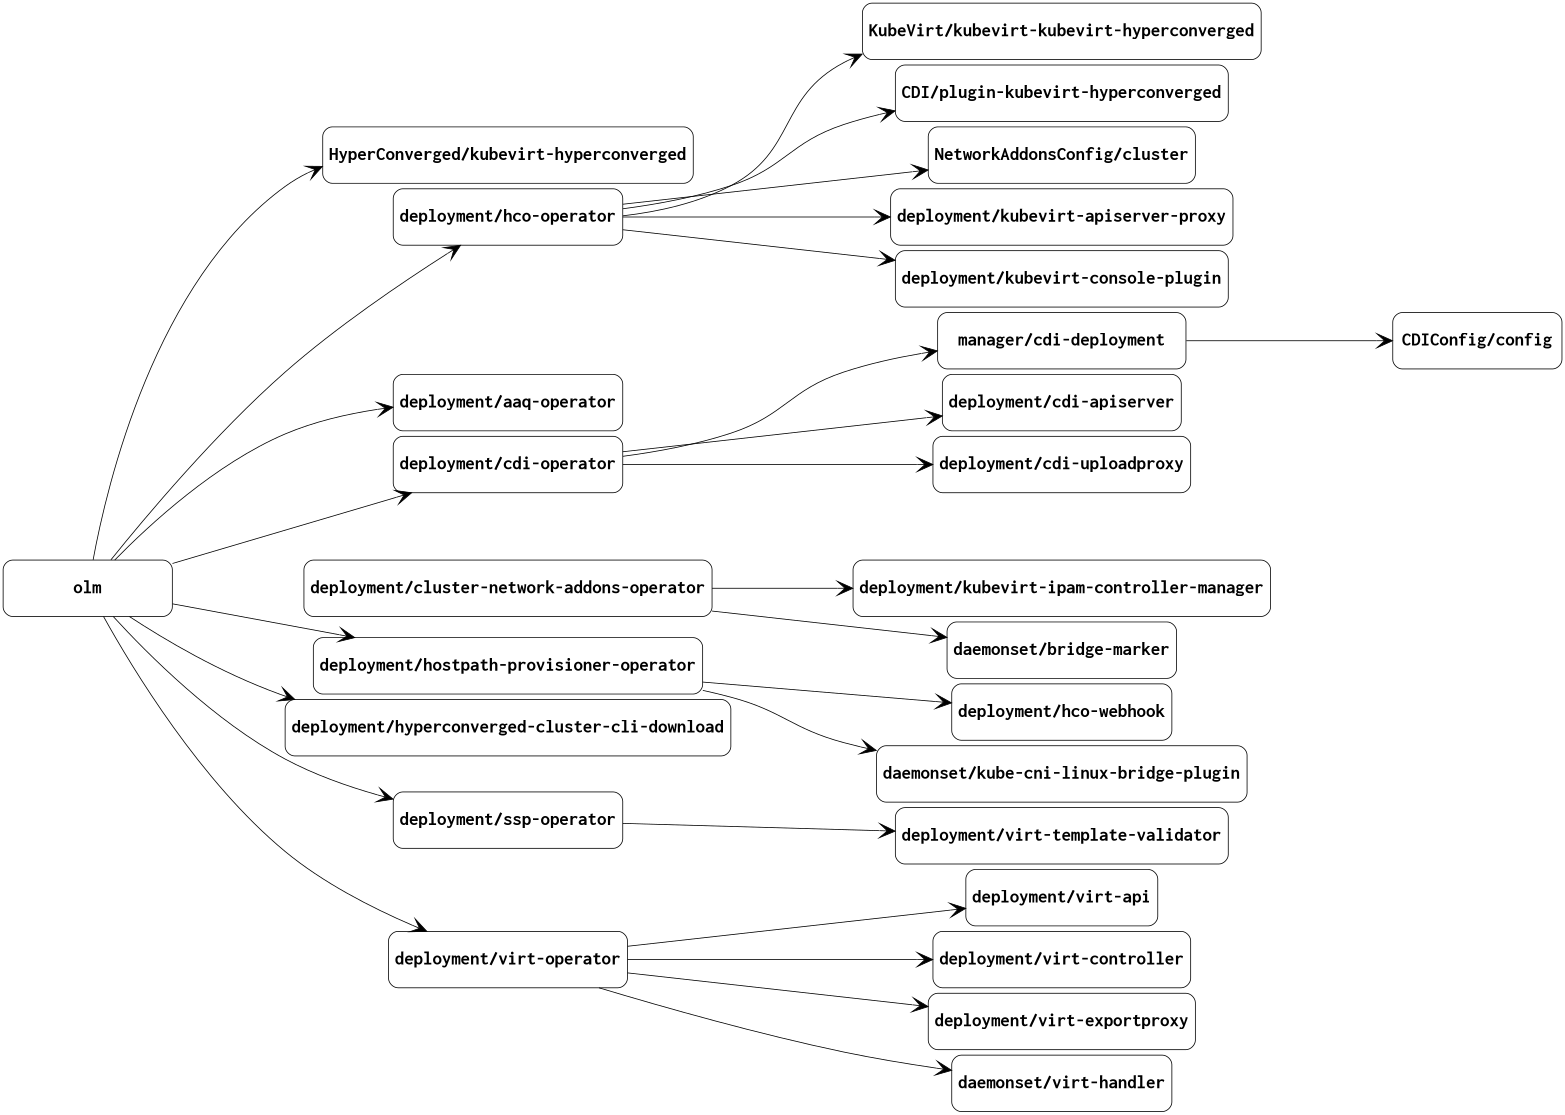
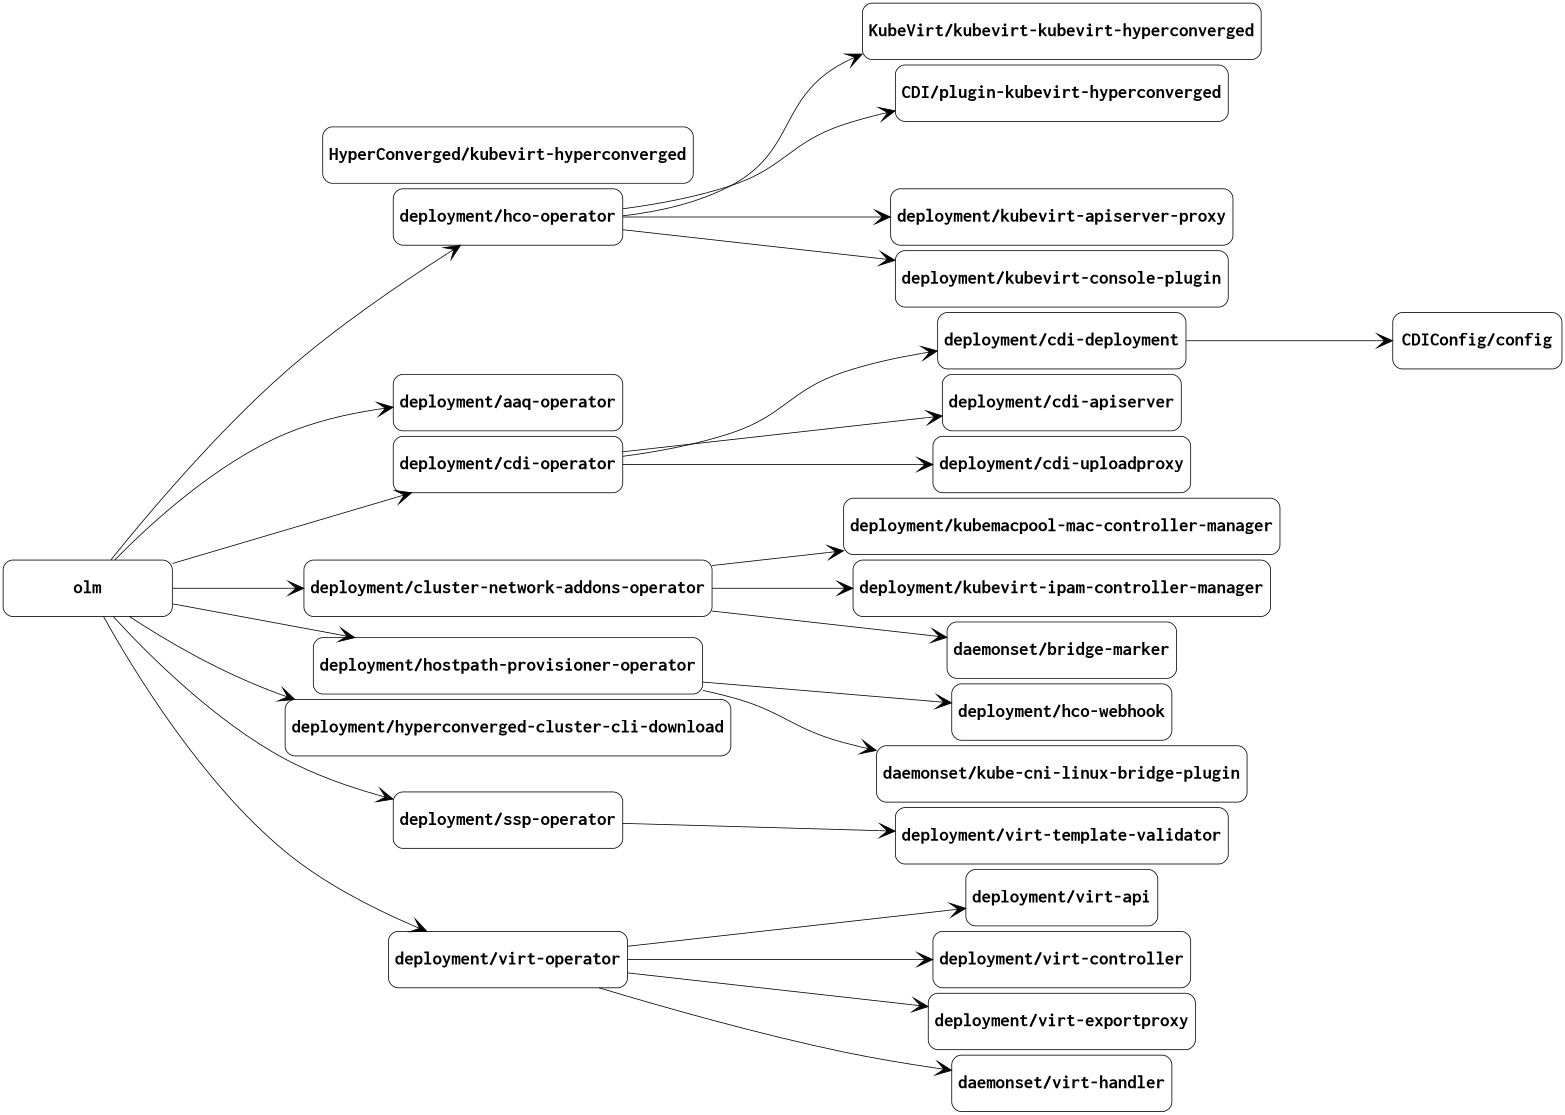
(1062, 155) -> none
(1062, 341) -> (1062, 341)
(163, 344) -> (230, 588)
none -> (1062, 526)
